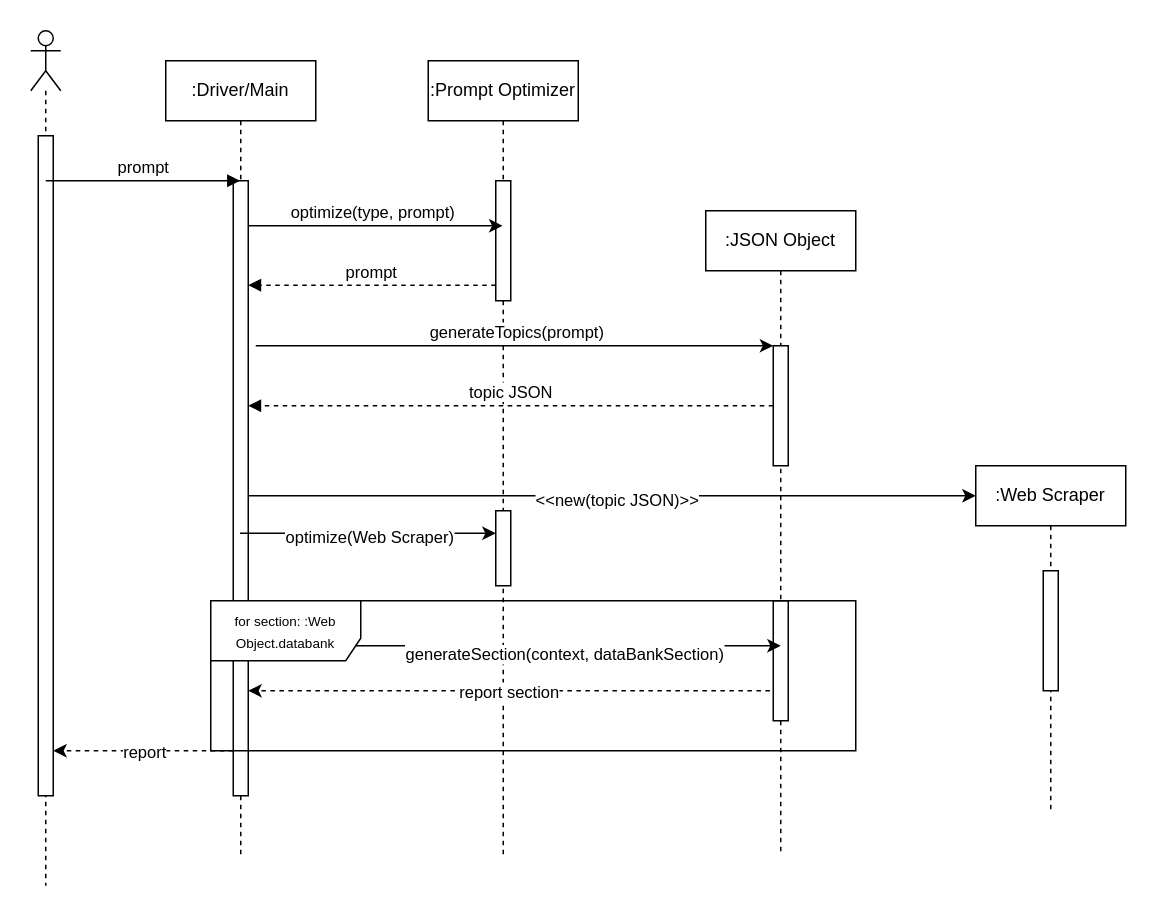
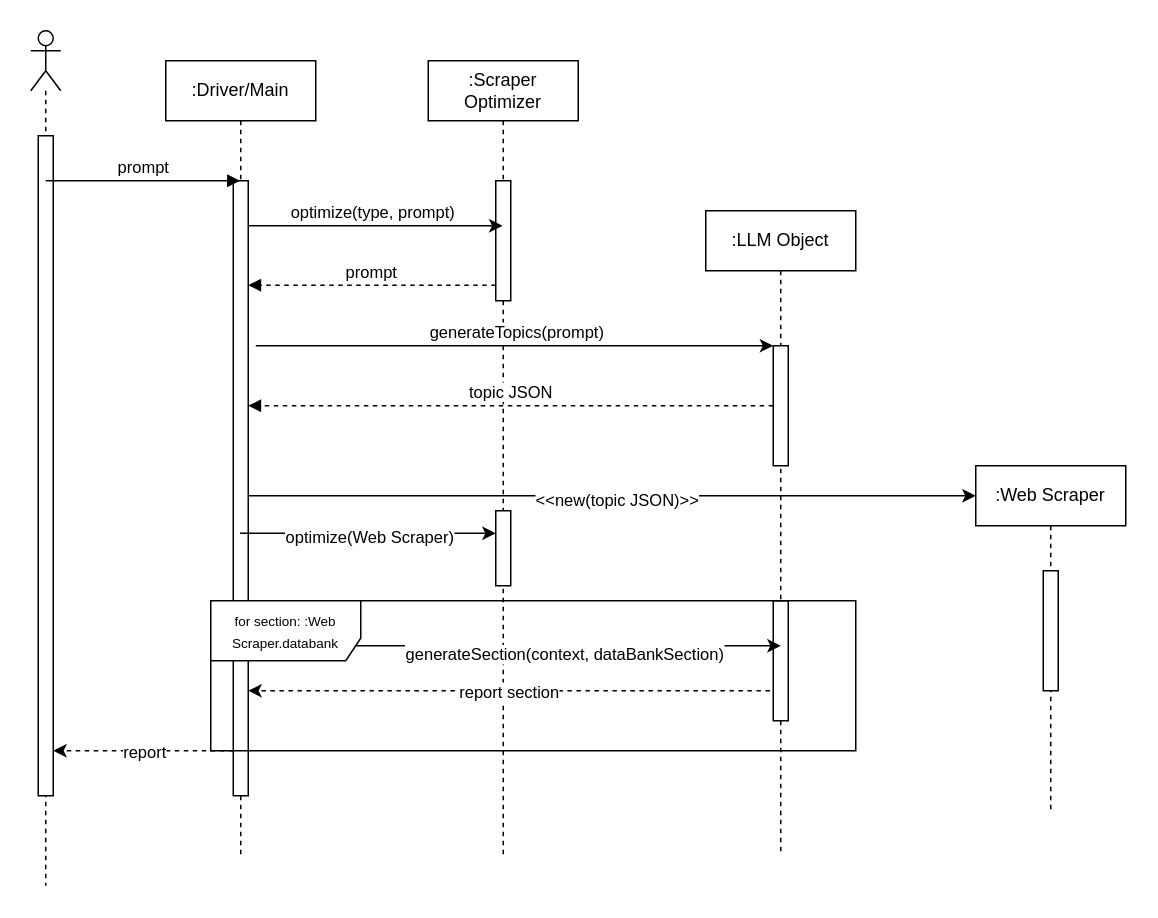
(503, 91) -> (503, 91)
(781, 241) -> (781, 241)
(286, 631) -> (286, 631)
